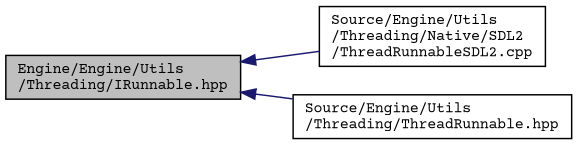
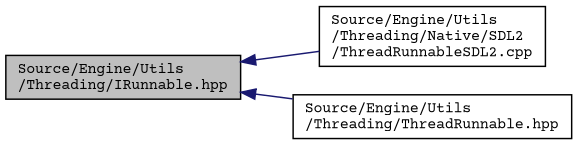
(123, 77) -> (123, 77)
